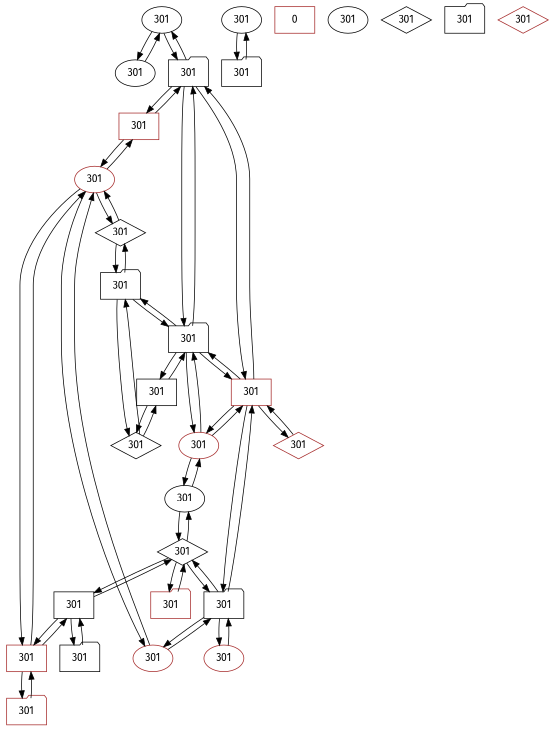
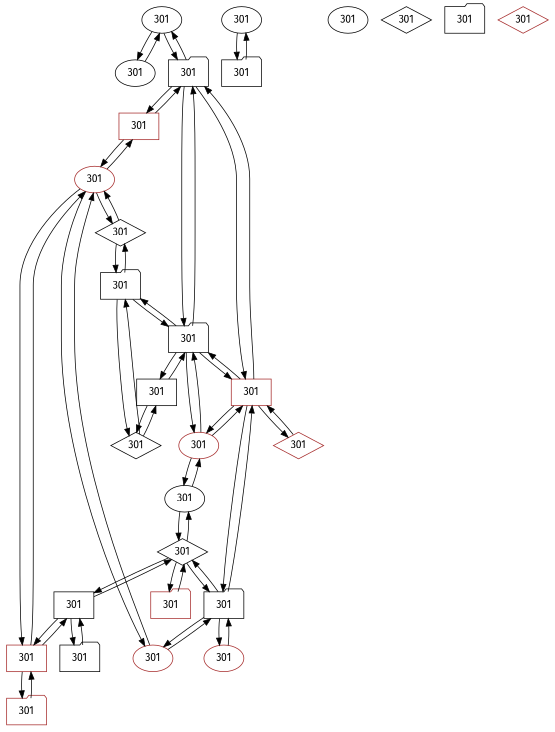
(295, 20) -> none
